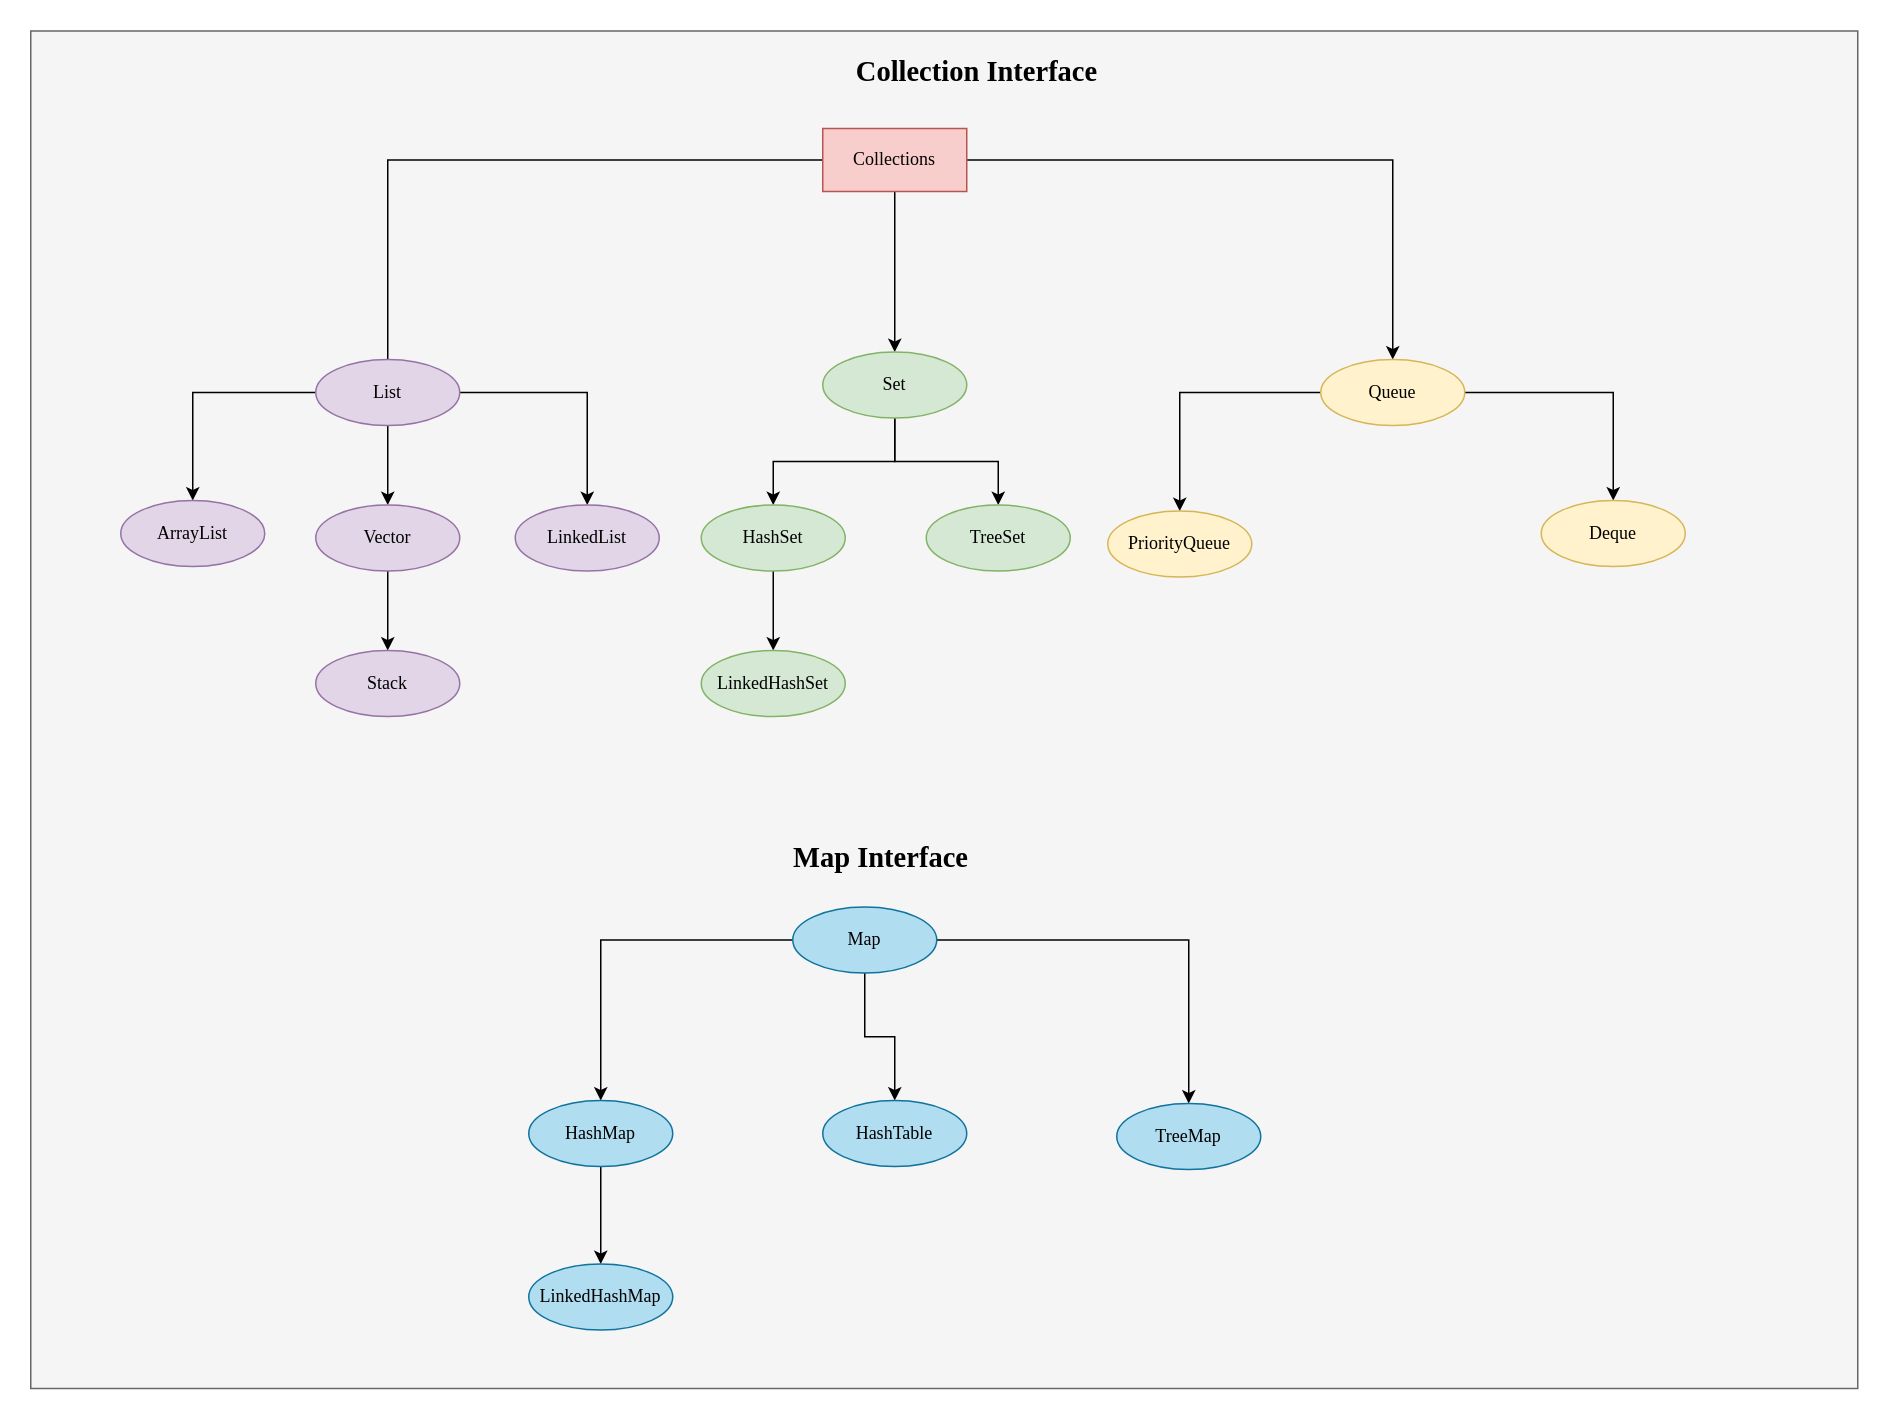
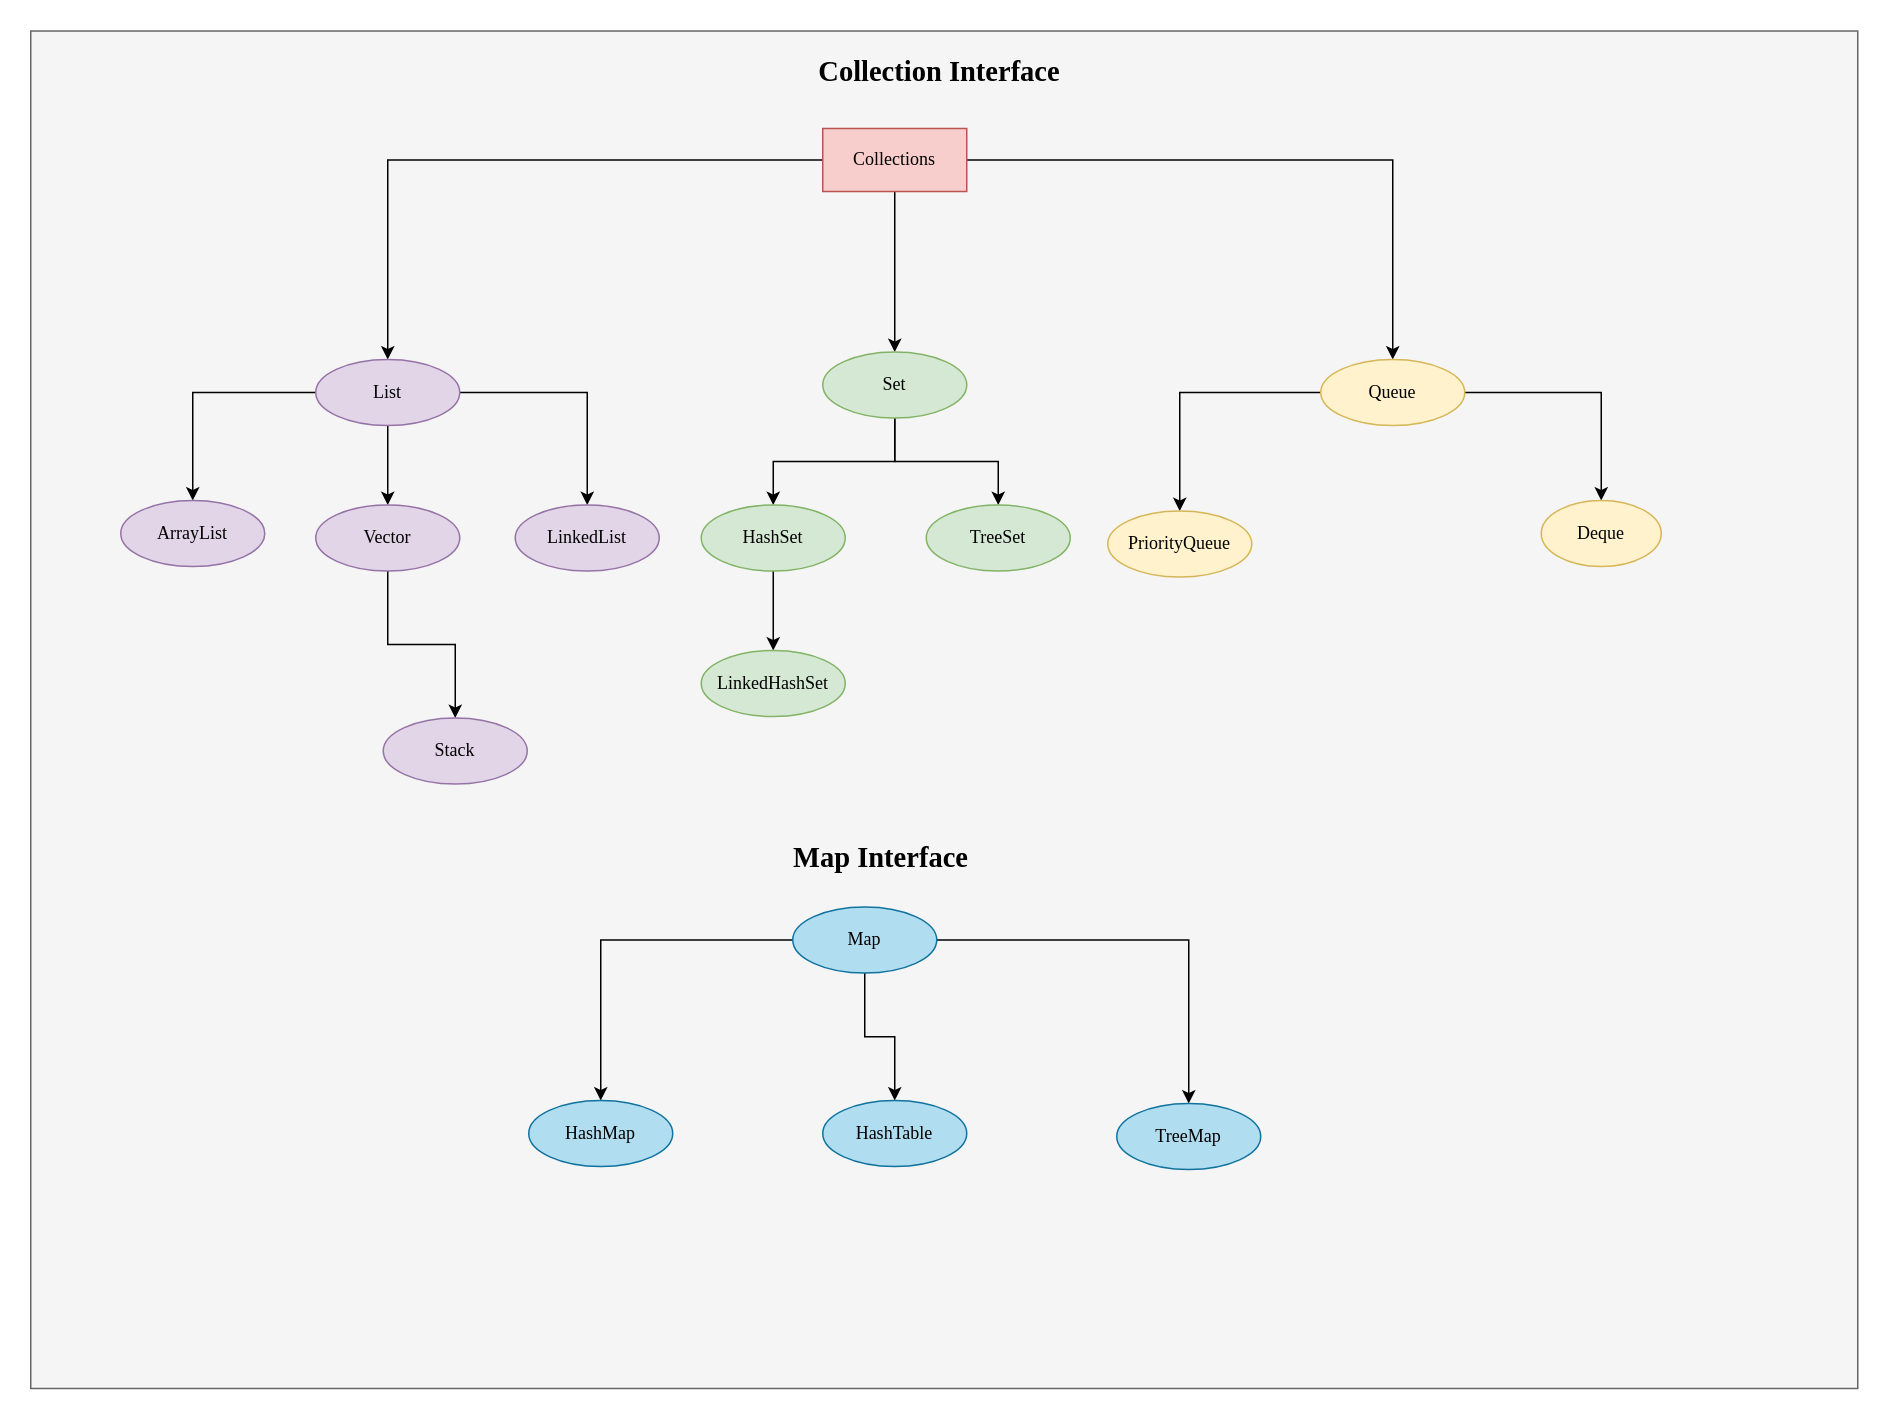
(977, 73) -> (940, 73)
(388, 352) -> (388, 348)
(1613, 533) -> (1601, 533)
(388, 683) -> (455, 751)
(601, 1210) -> none
(601, 1297) -> none
